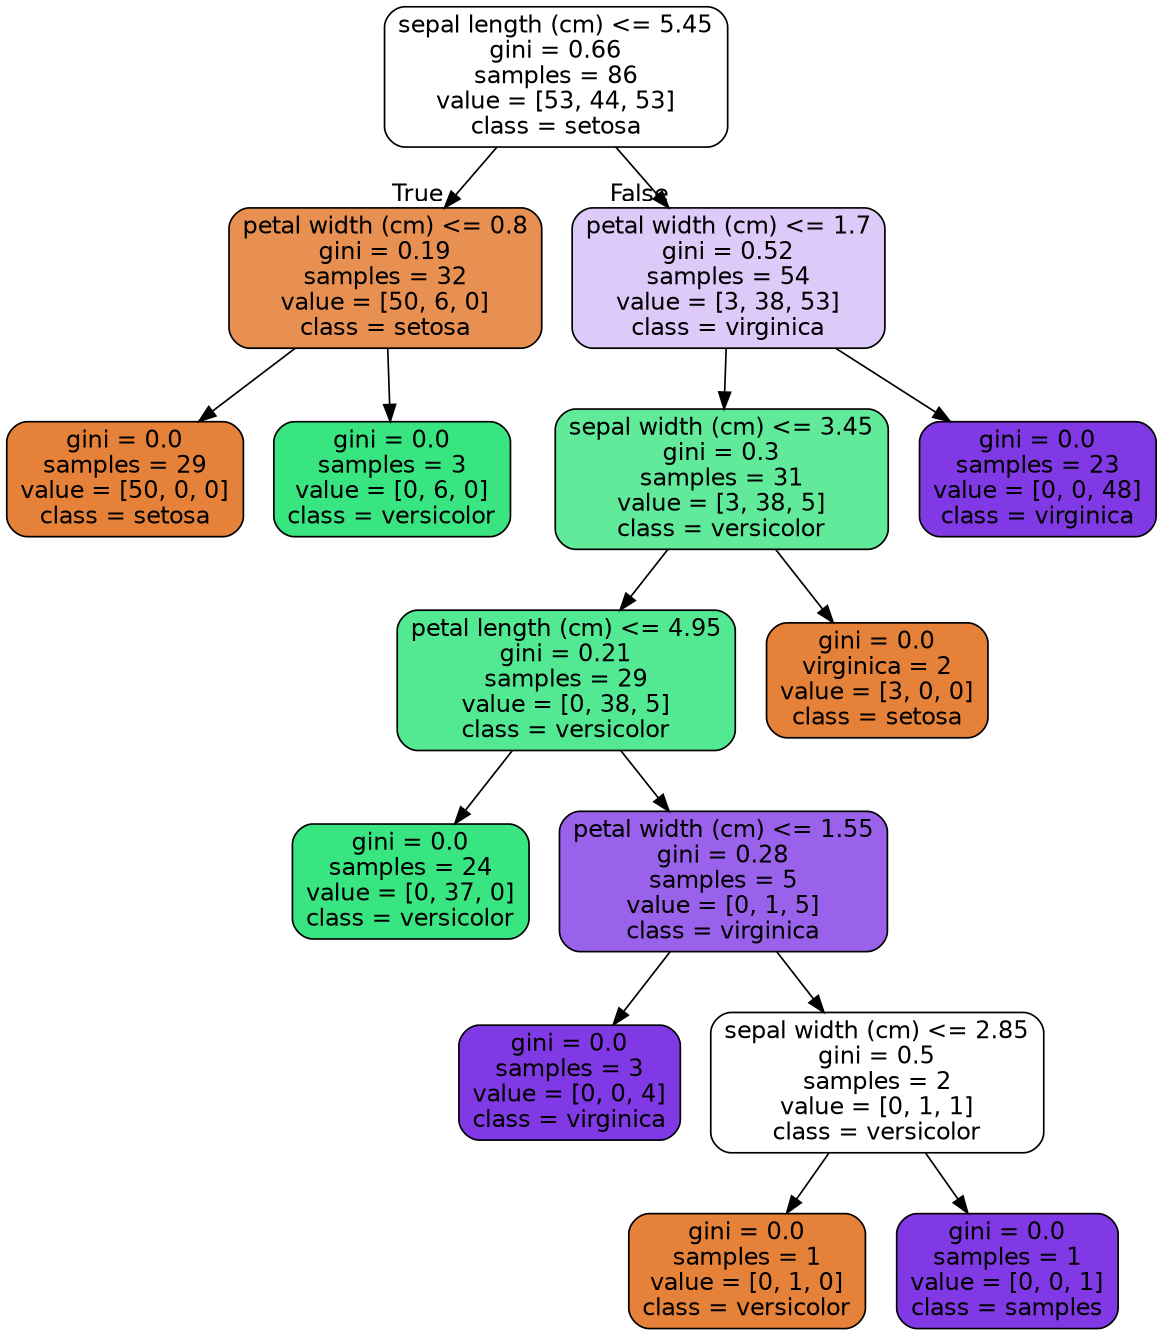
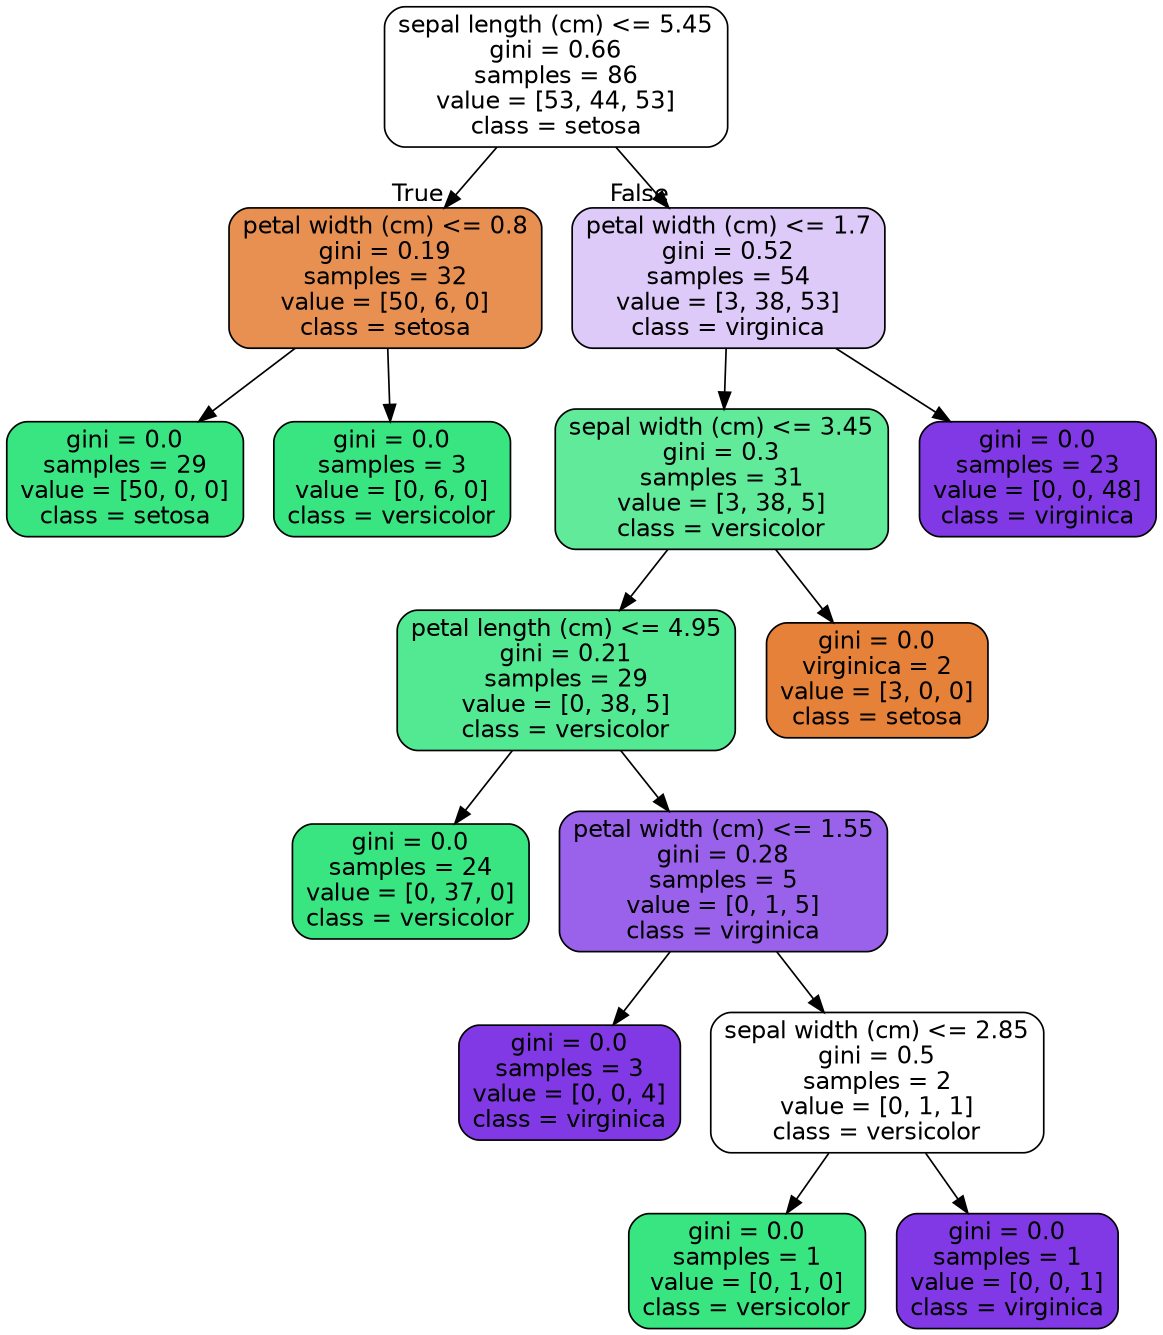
(125, 479) -> (125, 479)
(747, 1271) -> (747, 1271)
(1007, 1271) -> (1007, 1271)
